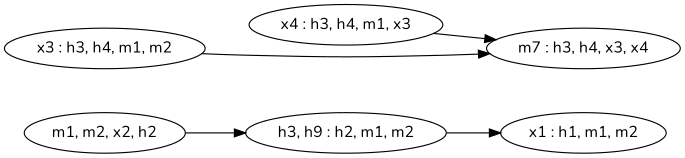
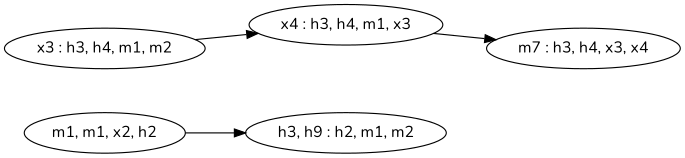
(340, 57) -> (221, 37)
(105, 133) -> (105, 133)
(583, 133) -> none
